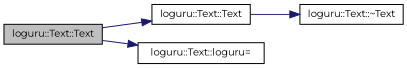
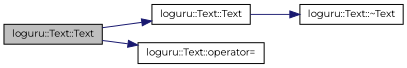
(201, 53) -> (201, 53)
